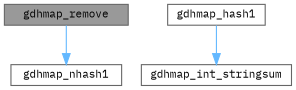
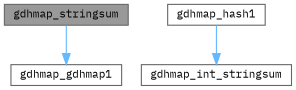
(66, 15) -> (66, 15)
(66, 75) -> (66, 75)
